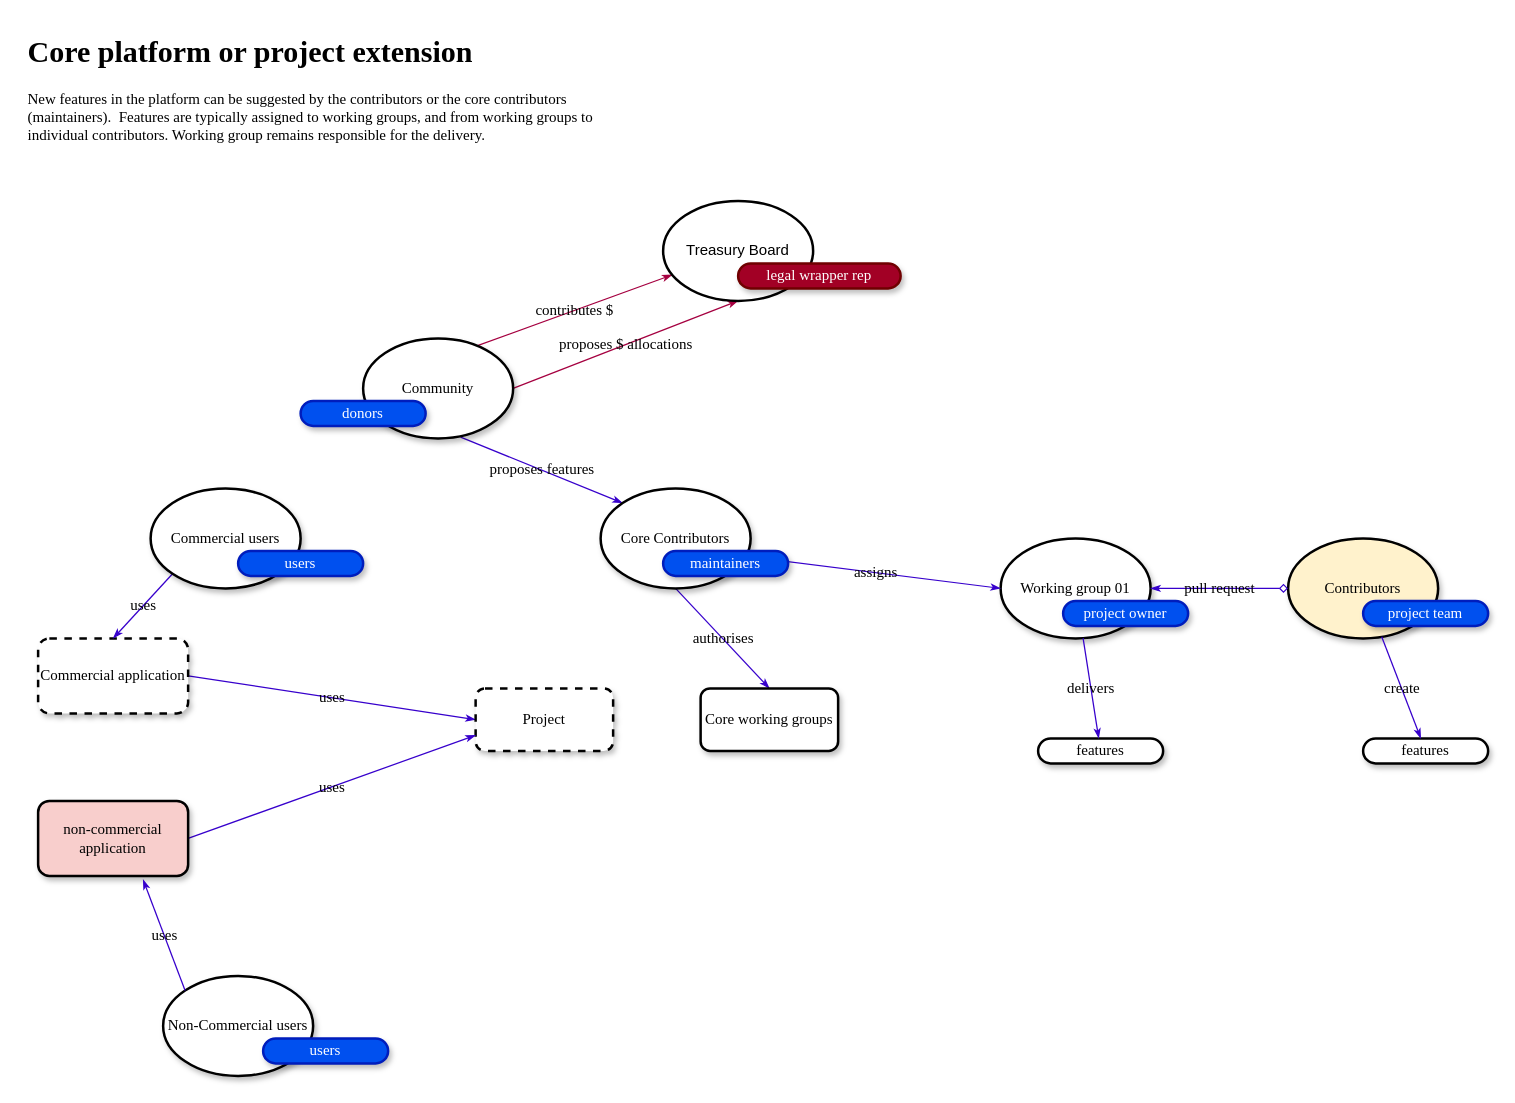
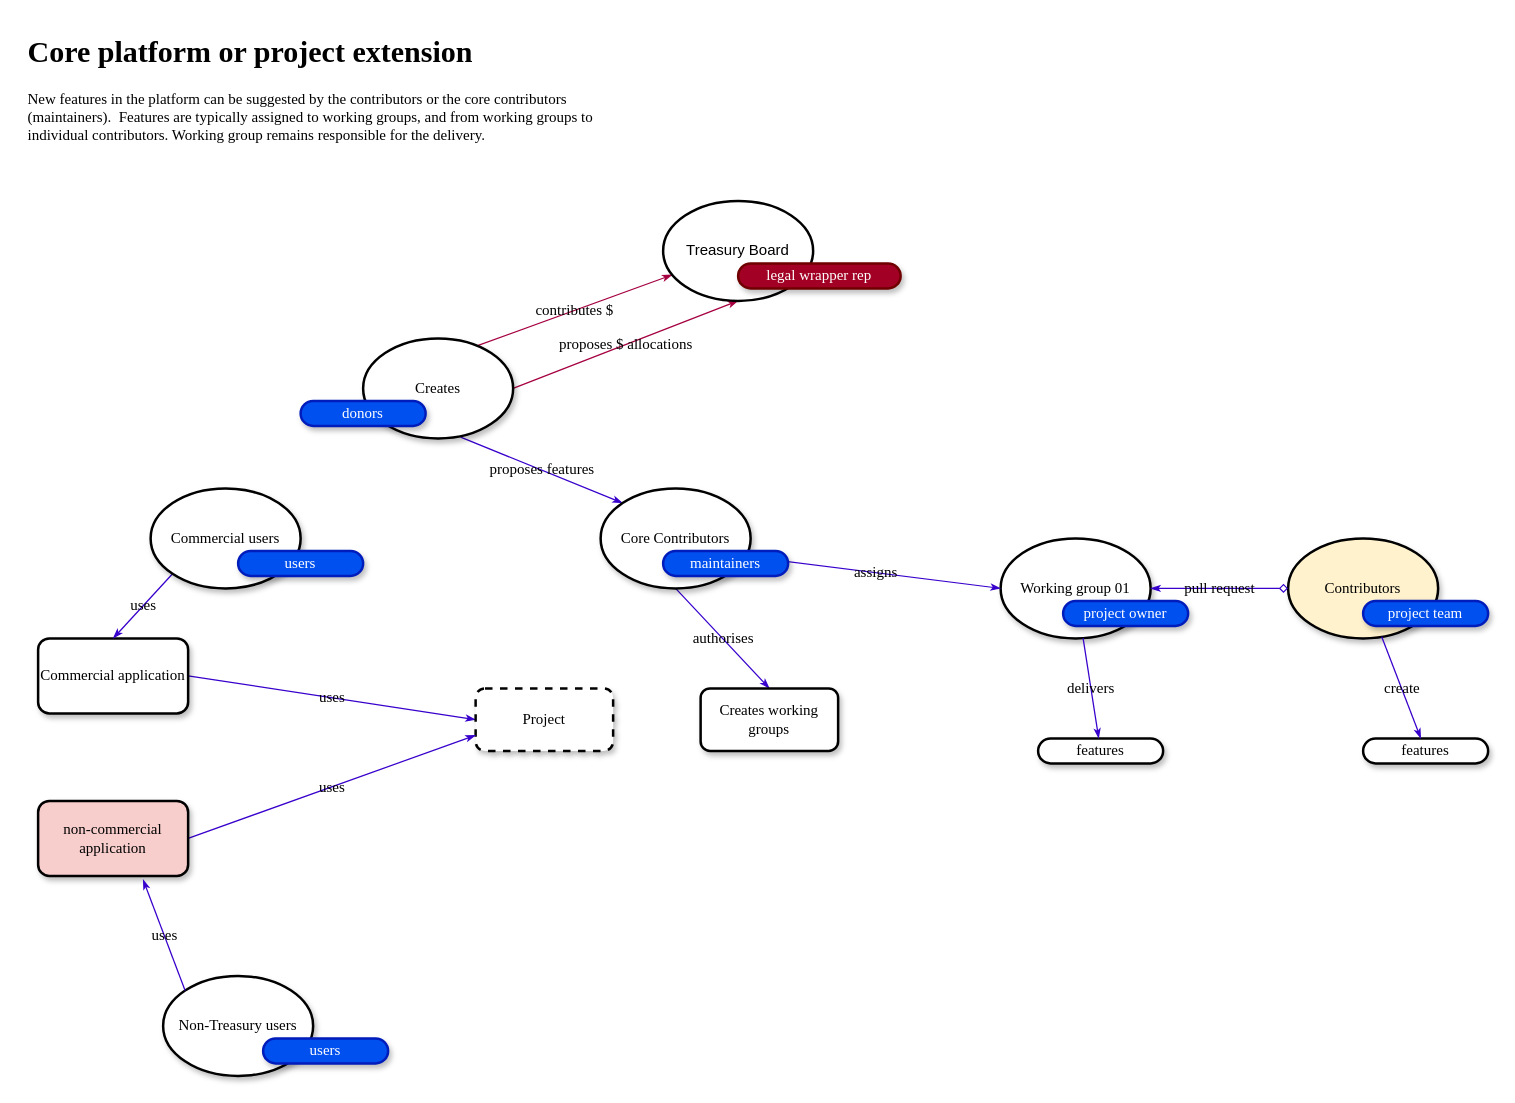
(438, 388) -> (438, 388)
(113, 676) -> (113, 676)
(769, 719) -> (769, 719)
(238, 1026) -> (238, 1026)
